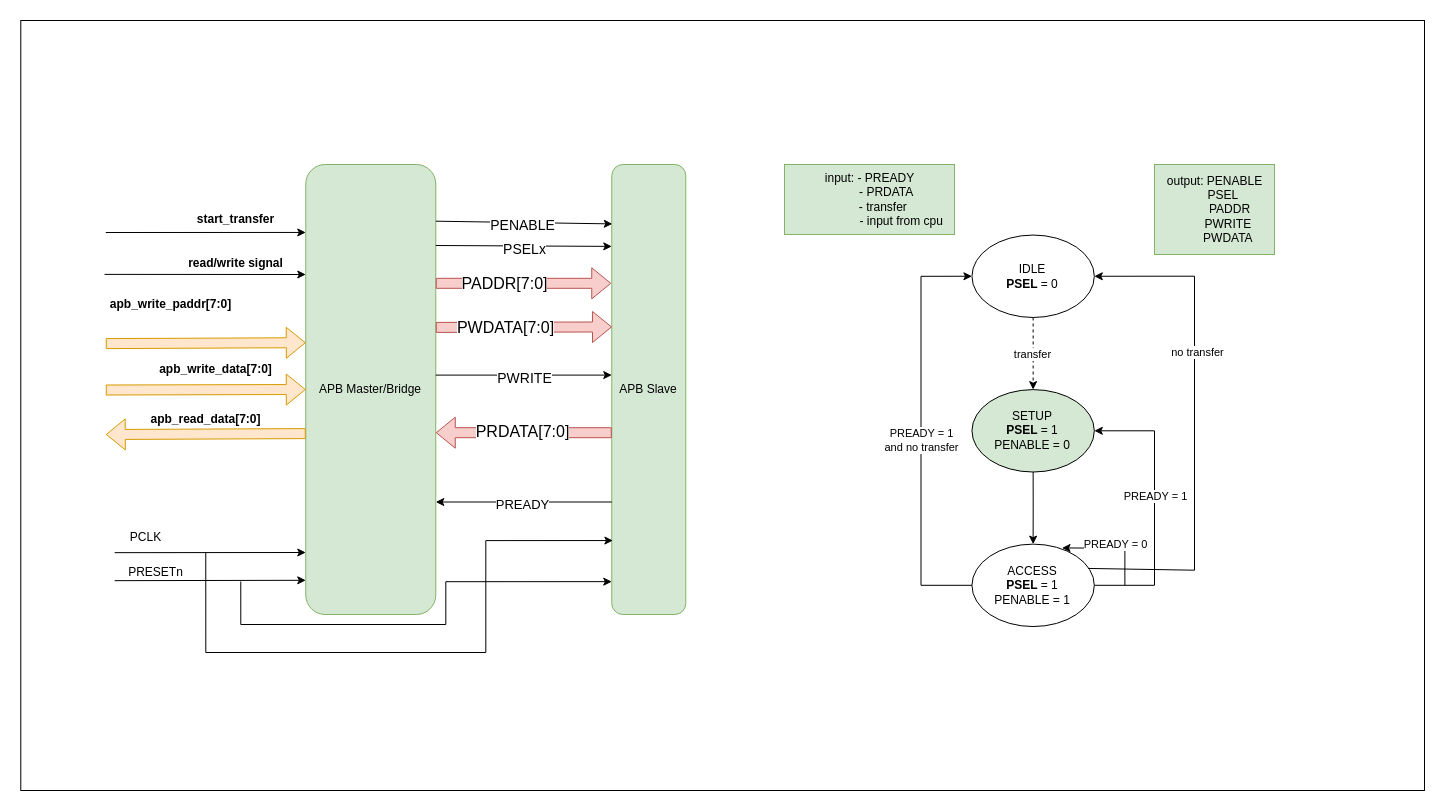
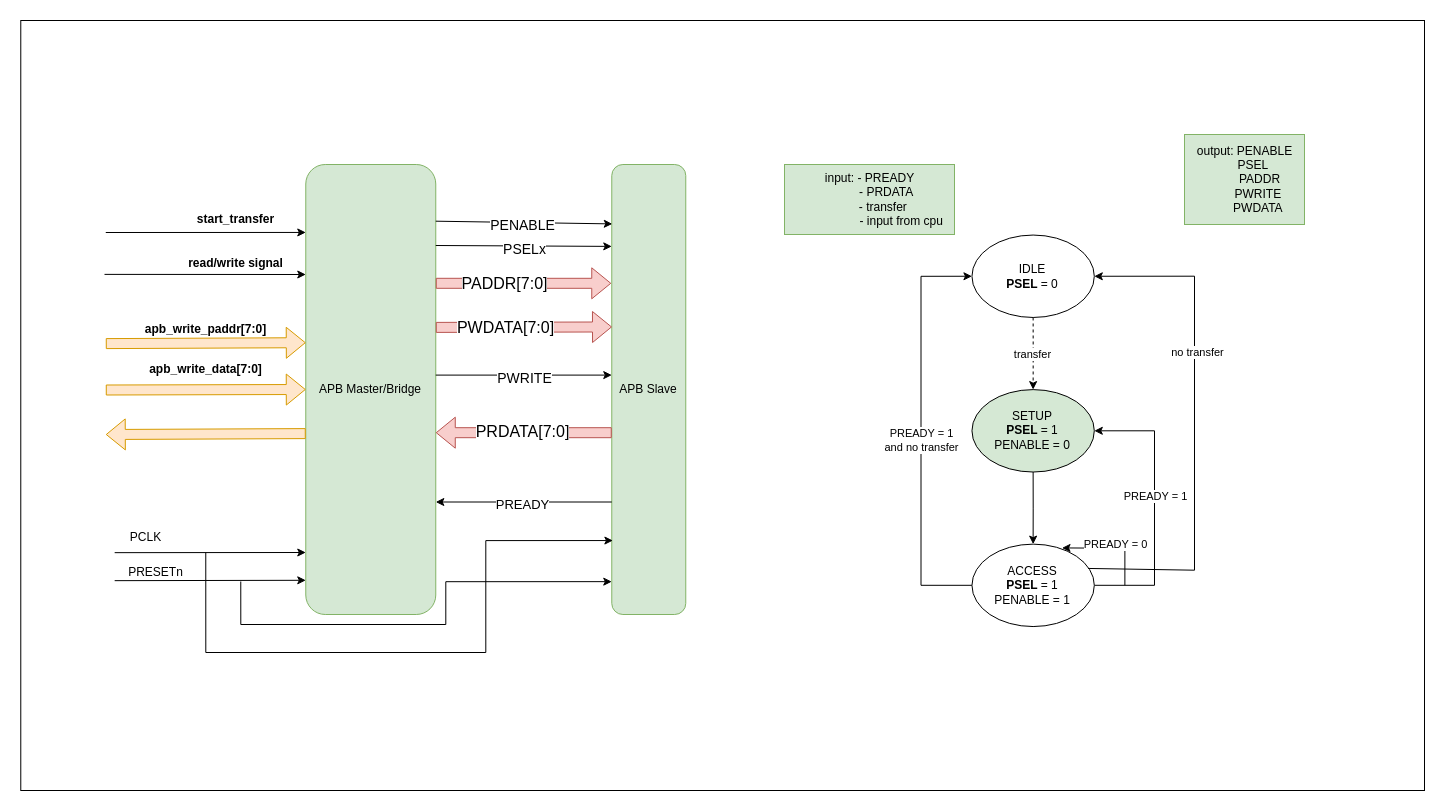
(1215, 209) -> (1245, 179)
(171, 305) -> (206, 330)
(216, 370) -> (206, 370)
(206, 420) -> none
